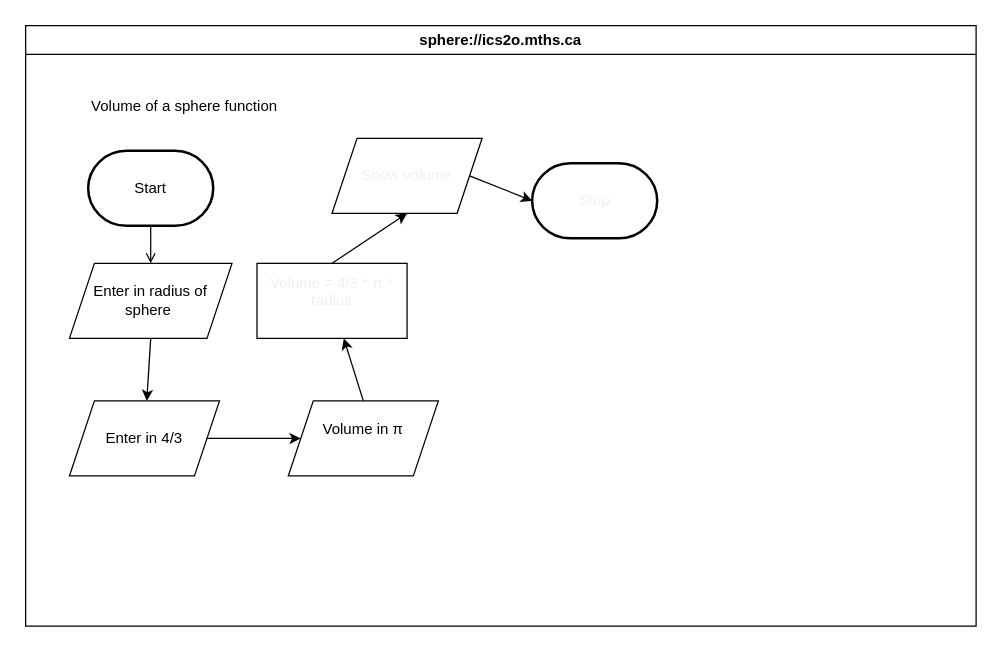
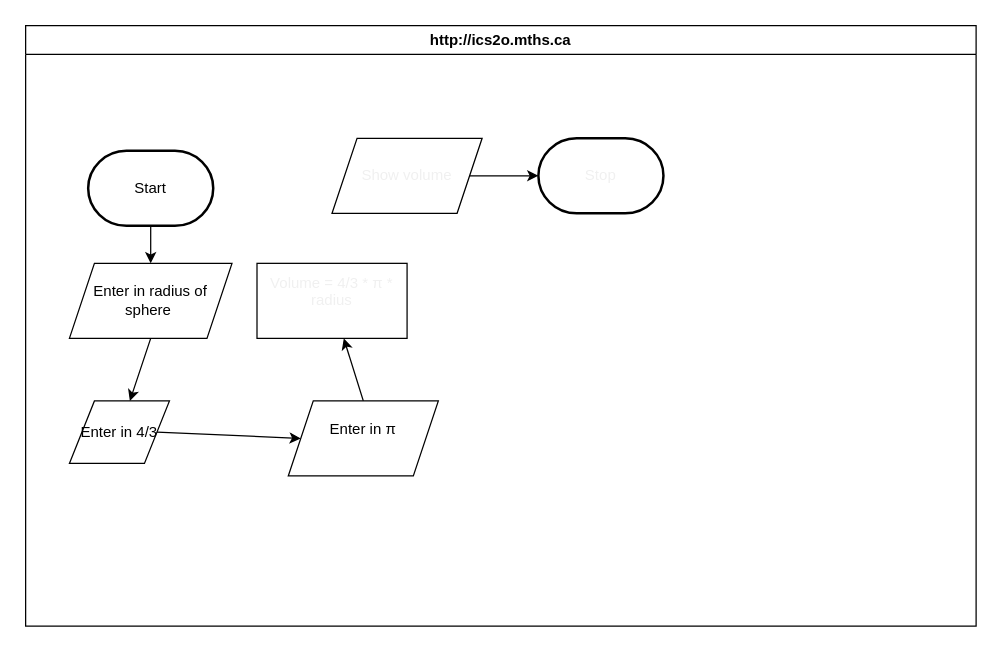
(501, 41) -> (501, 41)
(188, 107) -> none
(594, 201) -> (601, 176)
(366, 240) -> none
(151, 255) -> (151, 253)
(144, 438) -> (119, 432)
(363, 438) -> (363, 438)
